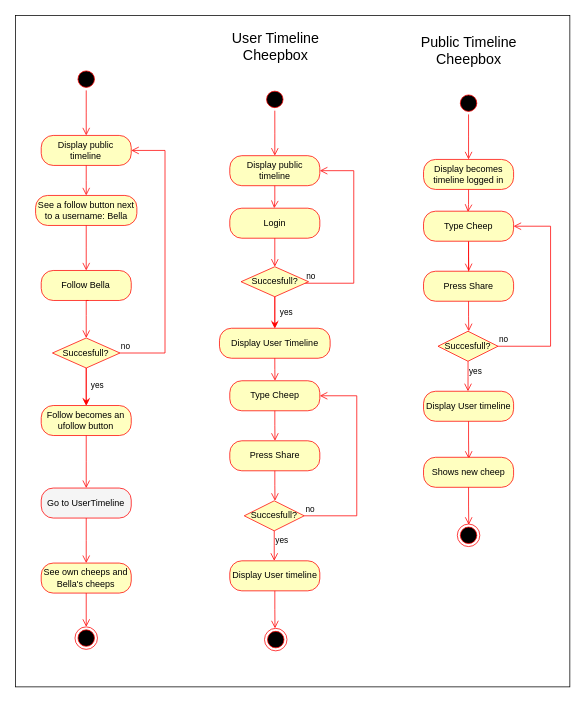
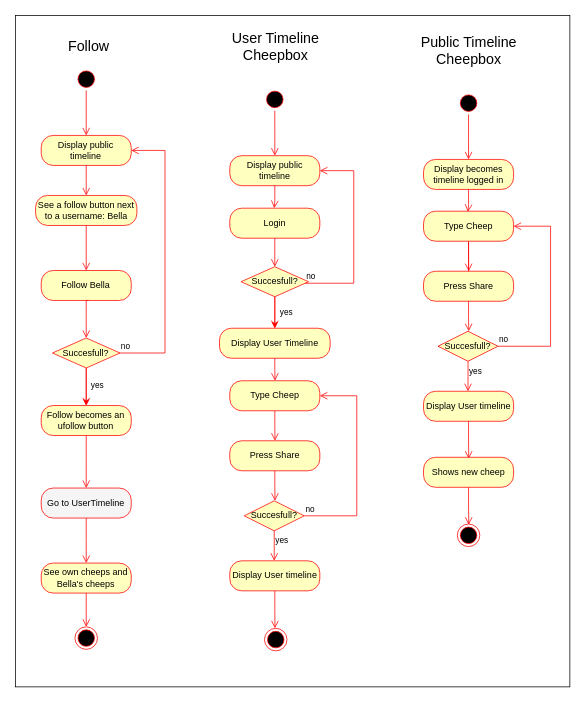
none -> (89, 47)
